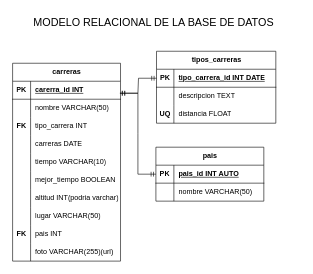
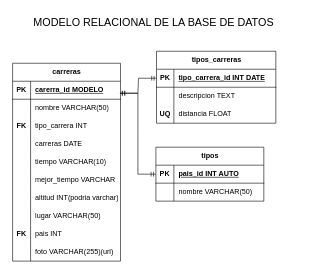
(61, 90) -> (68, 90)
(210, 156) -> (210, 156)
(74, 180) -> (74, 180)
